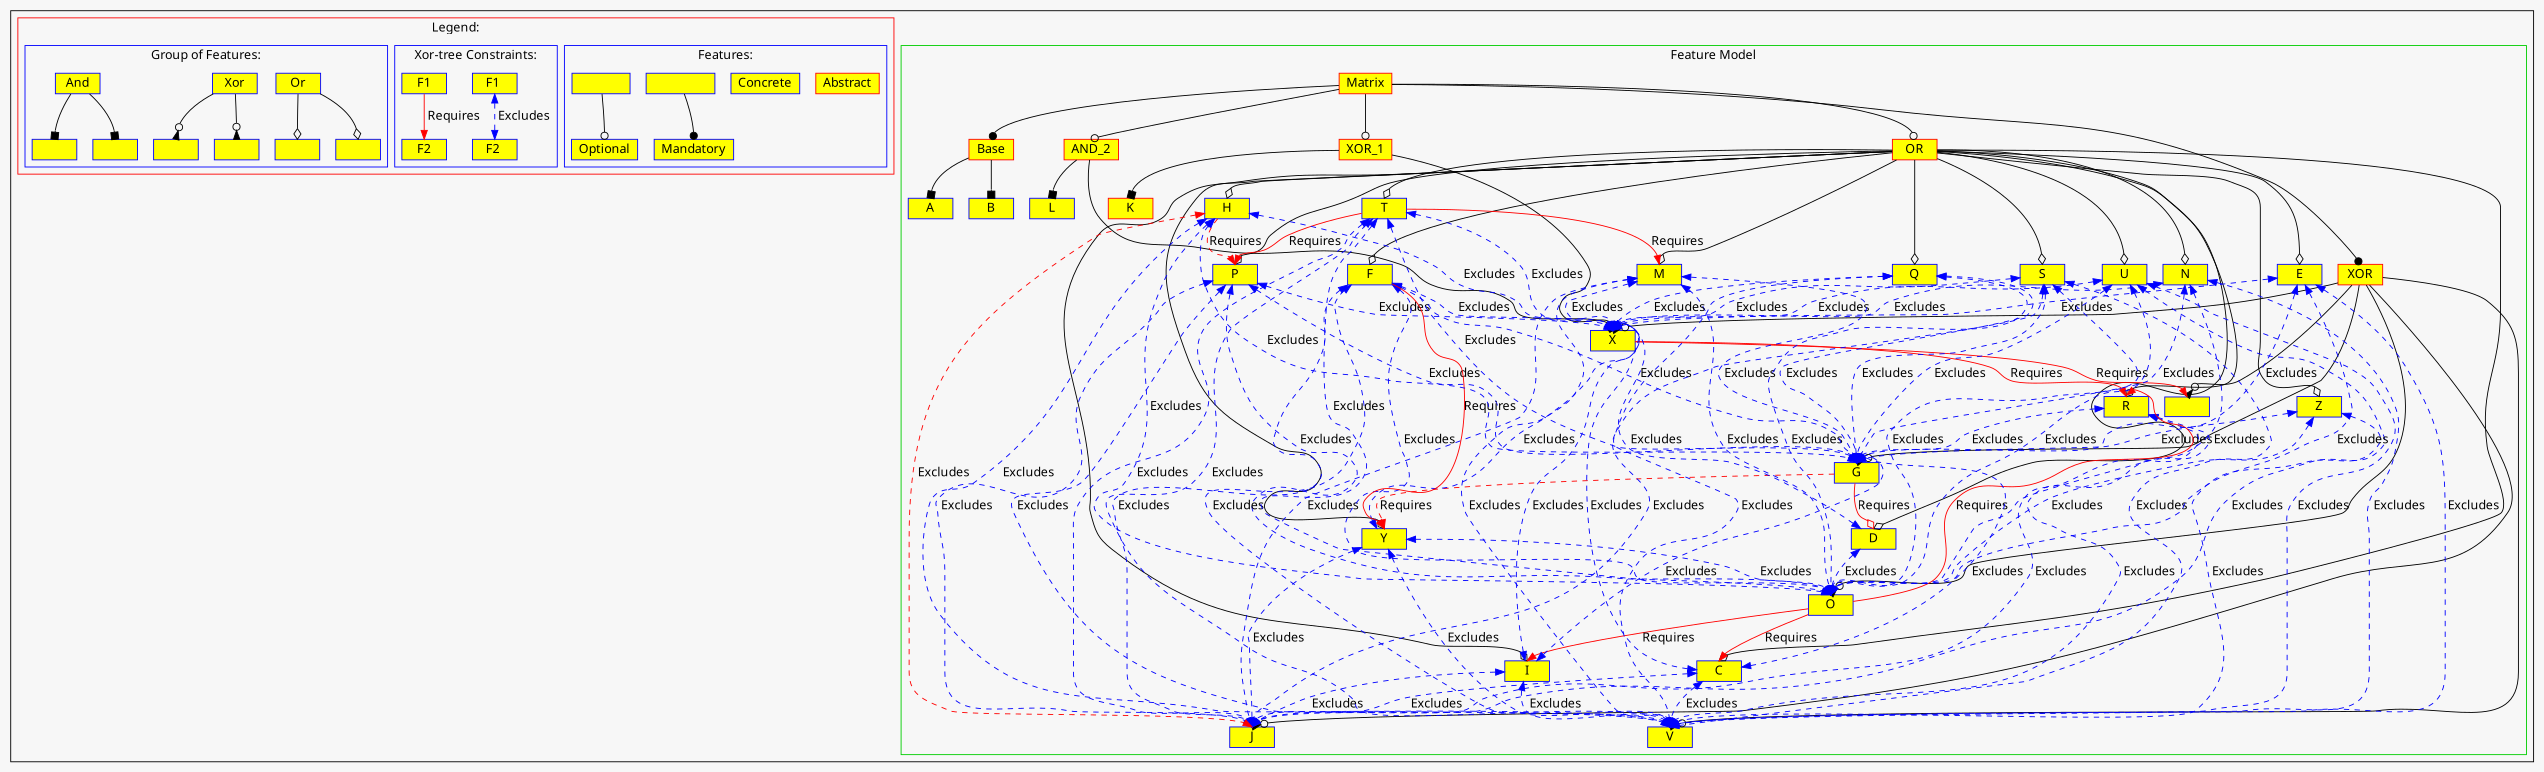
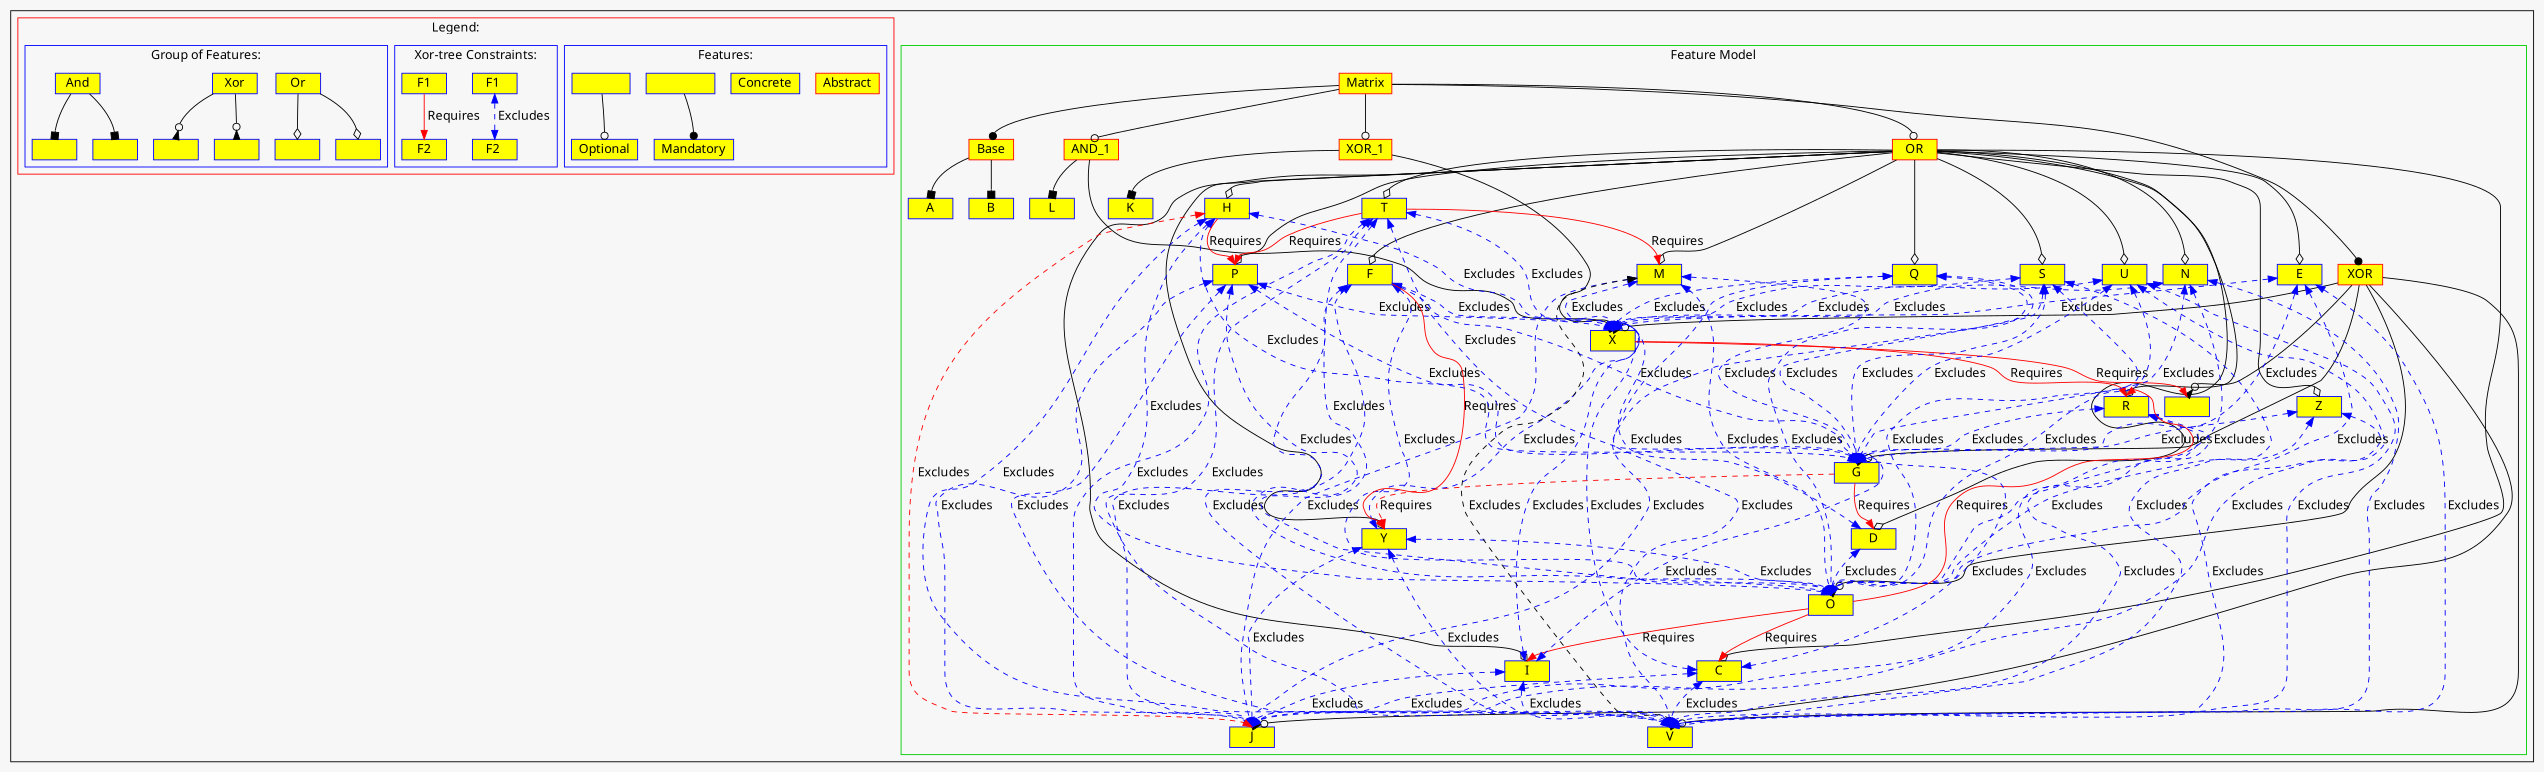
(1091, 150) -> (1091, 150)
(1131, 209) -> (1131, 209)
(1207, 243) -> (1207, 243)
(1466, 471) -> (1466, 471)
(1855, 505) -> (1855, 505)
